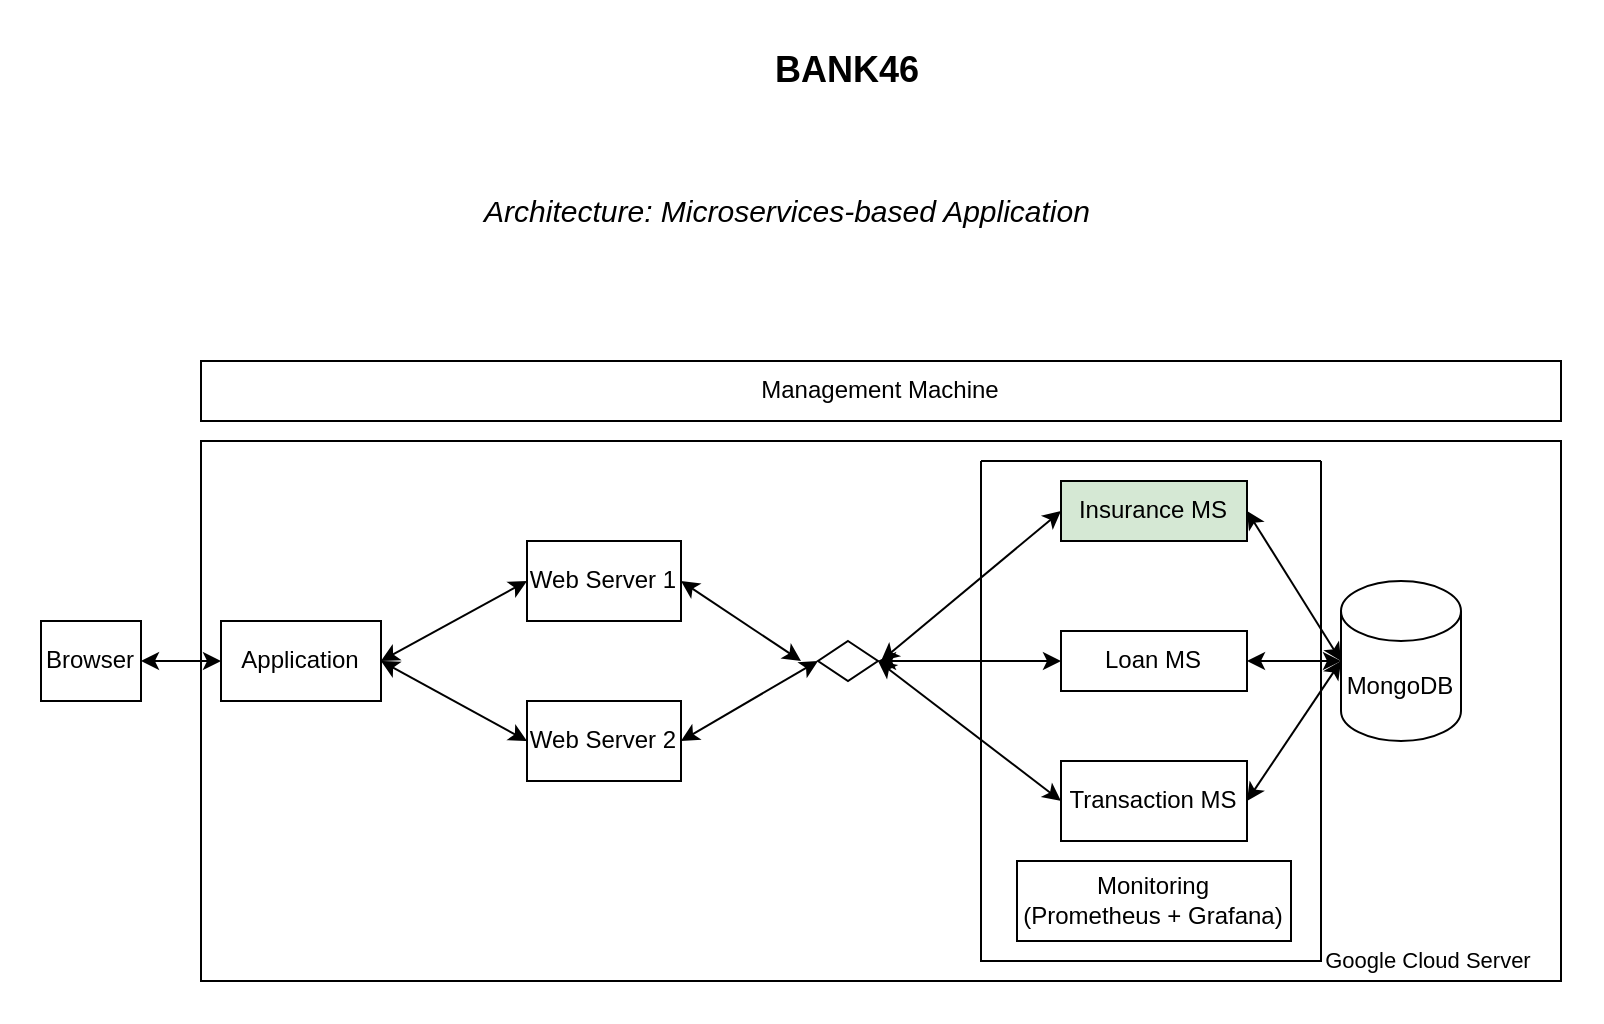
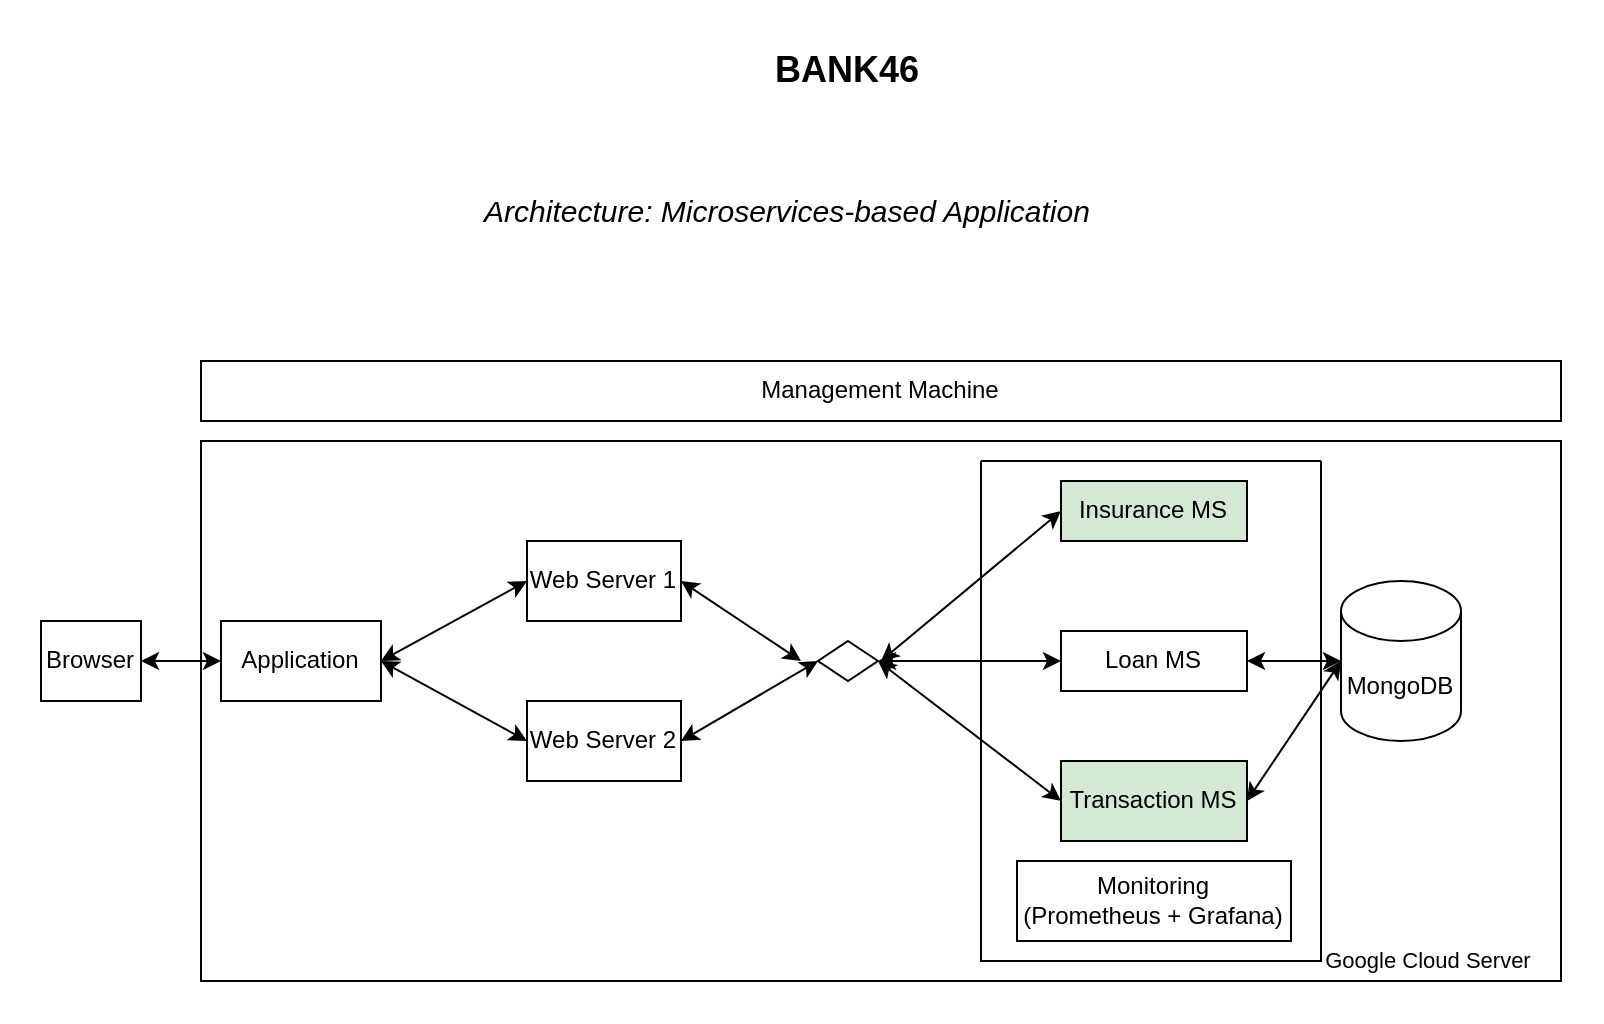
(1286, 573) -> none
(1154, 801) -> (1154, 801)
